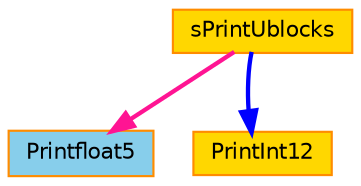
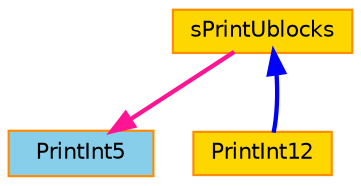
(248, 81) -> (277, 103)
(81, 153) -> (81, 153)
